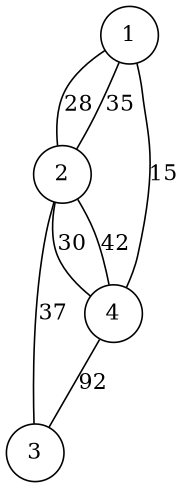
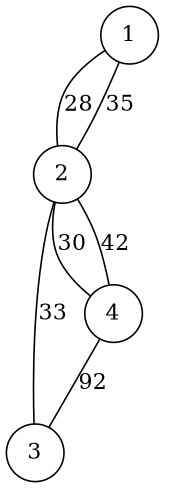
(150, 176) -> none
(54, 314) -> (54, 314)
